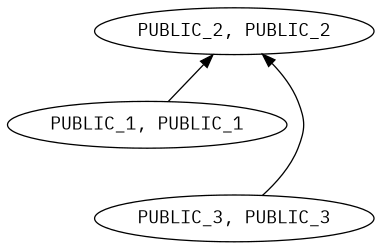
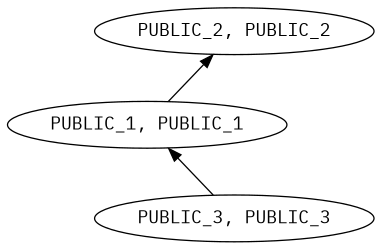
(303, 131) -> (195, 177)
